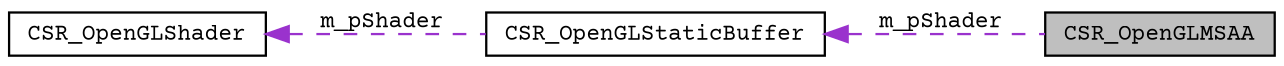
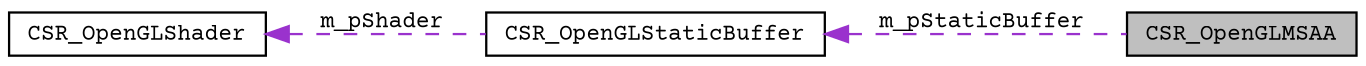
(935, 22) -> (976, 22)
